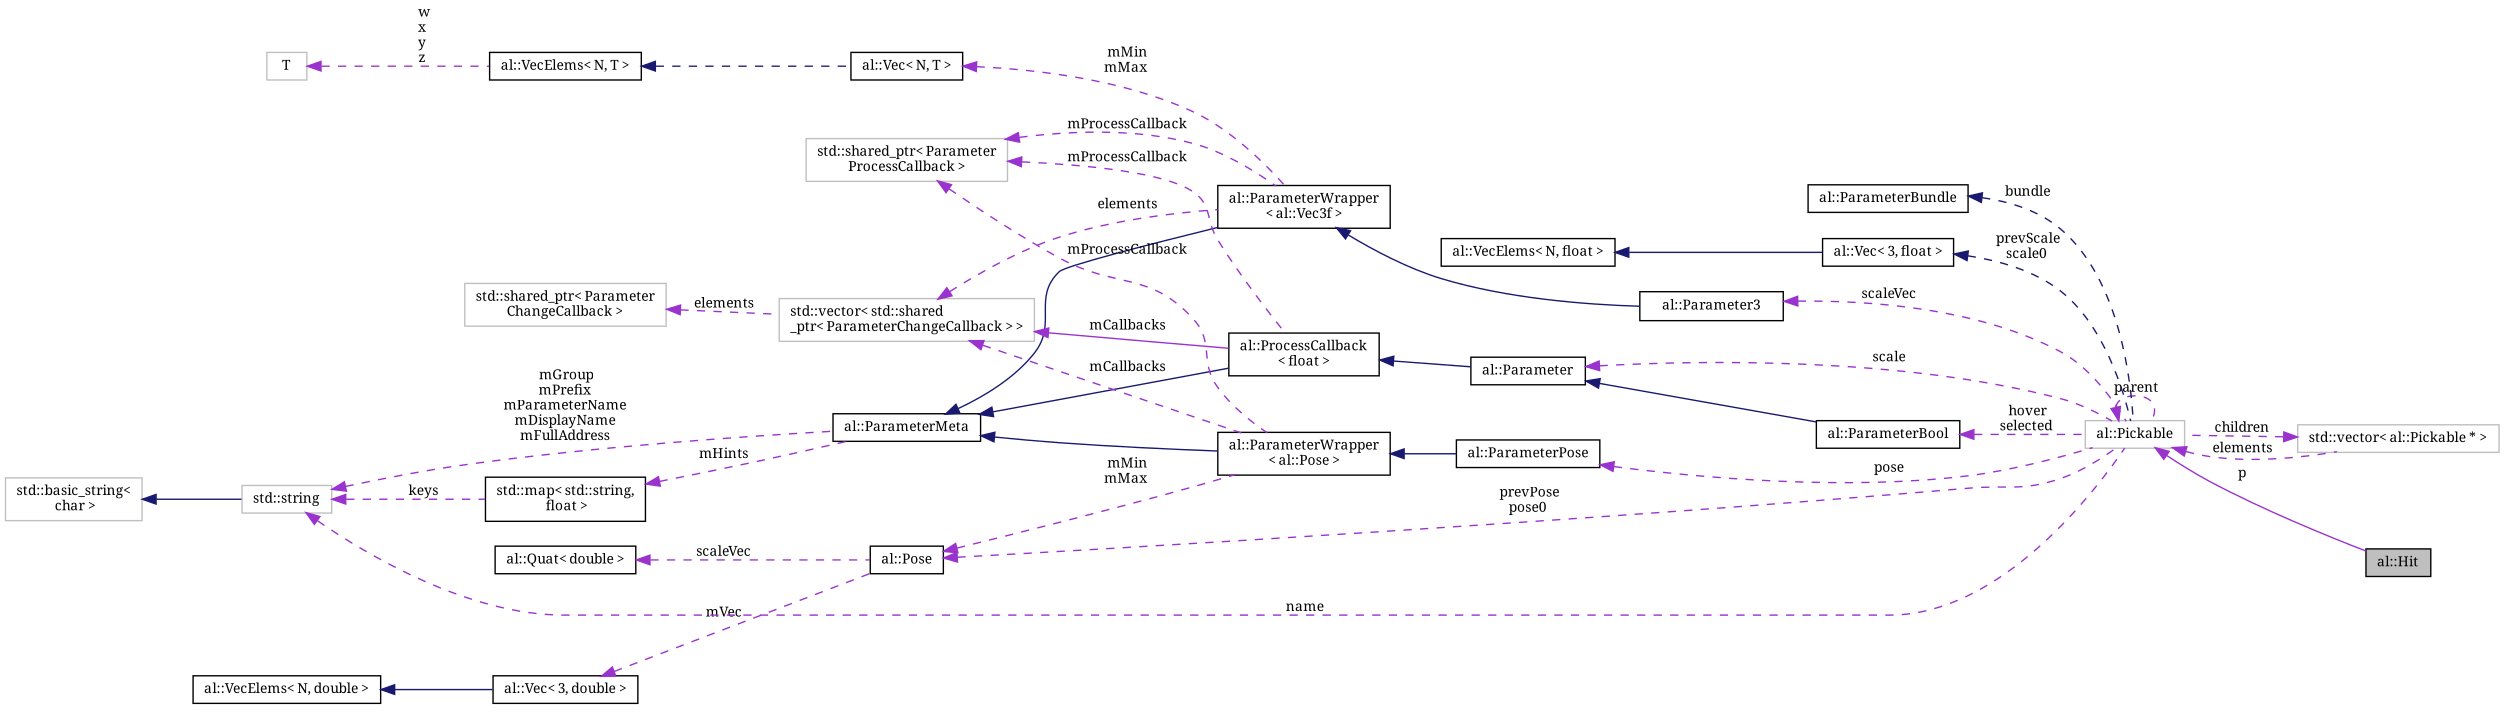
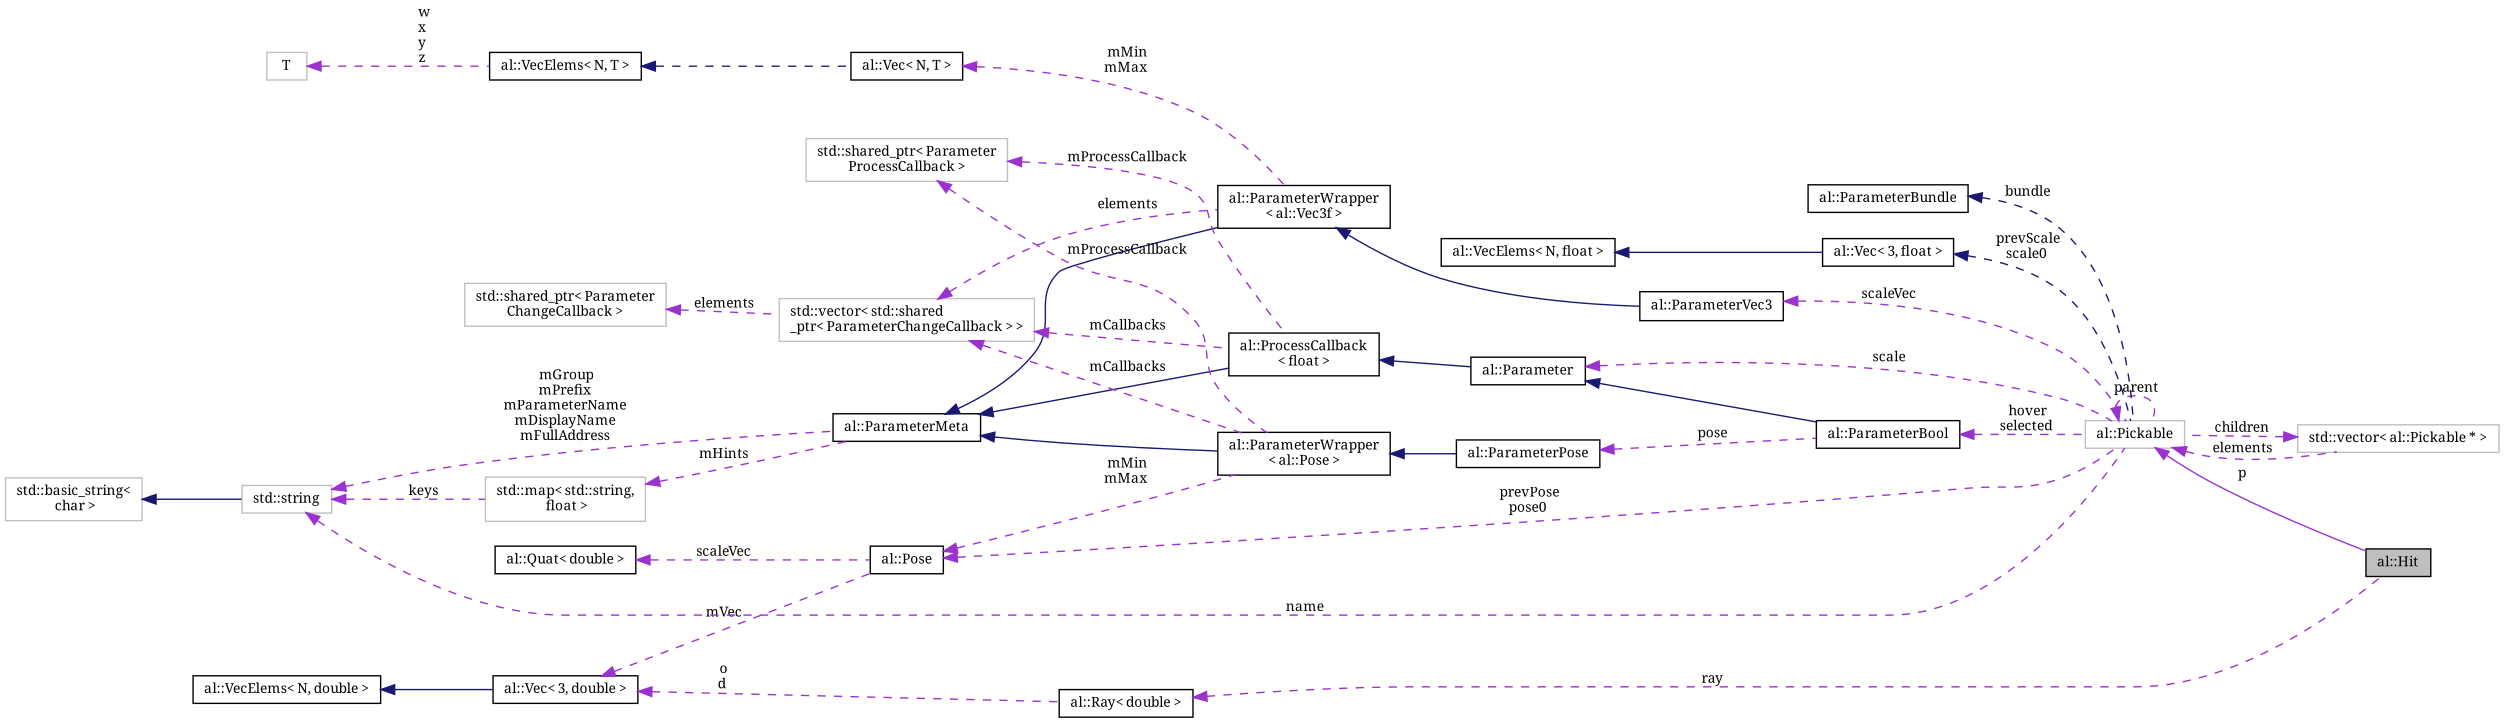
(1153, 136) -> none
(1712, 306) -> (1712, 306)
(1139, 341) -> (1139, 341)
(1855, 482) -> (1715, 444)
(565, 499) -> (565, 499)
none -> (1126, 703)
